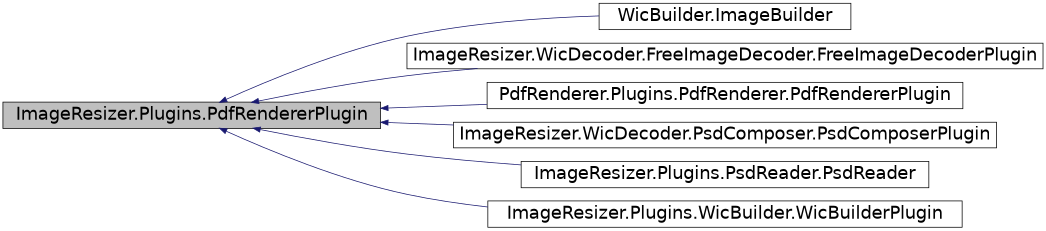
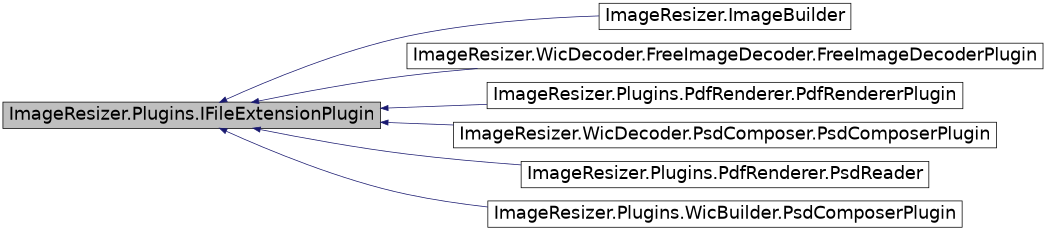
(725, 16) -> (725, 16)
(725, 96) -> (725, 96)
(192, 115) -> (192, 115)
(725, 175) -> (725, 175)
(725, 214) -> (725, 214)
